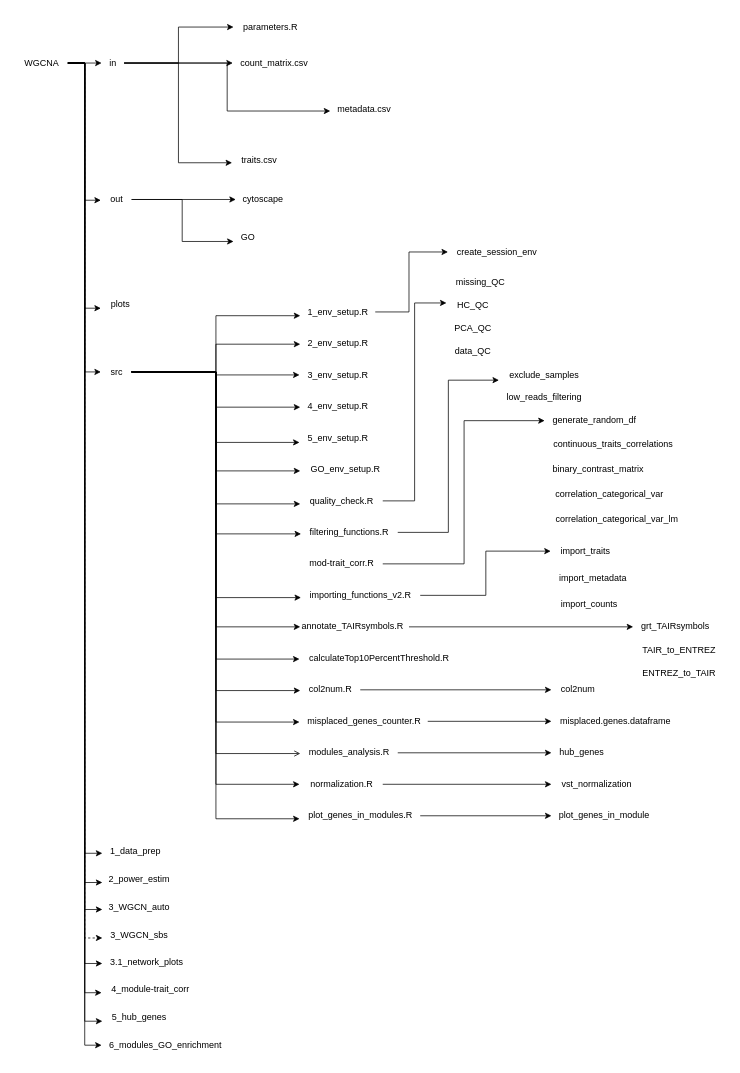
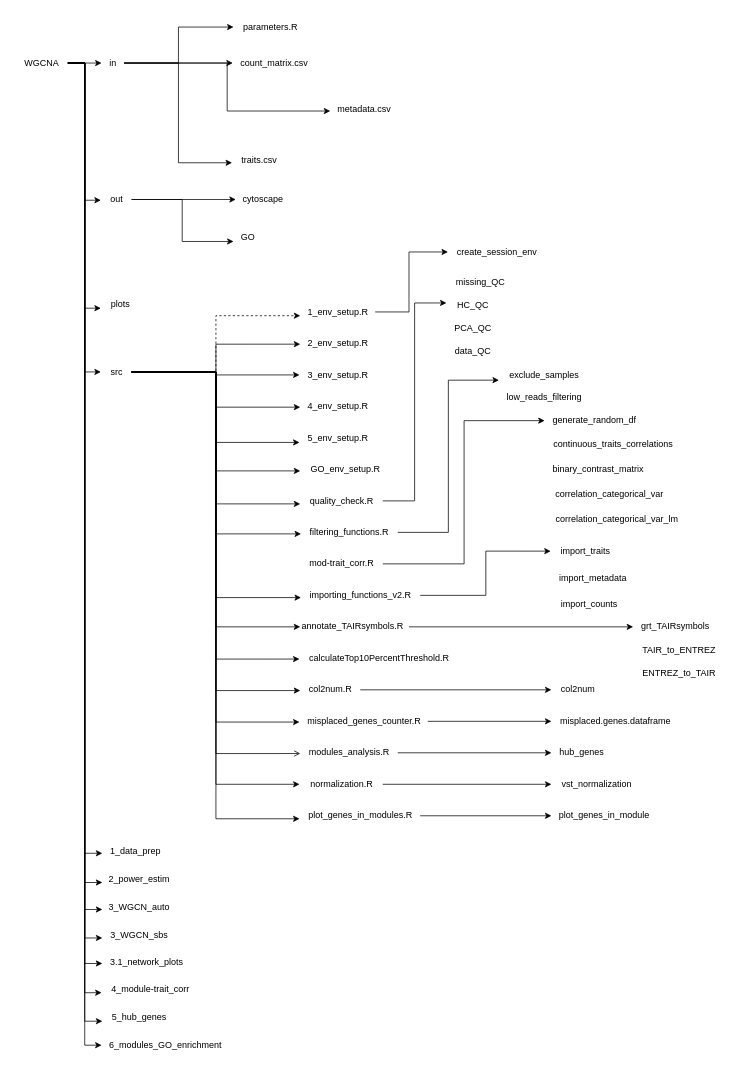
(242, 315) -> (242, 315)
(91, 938) -> (91, 938)
